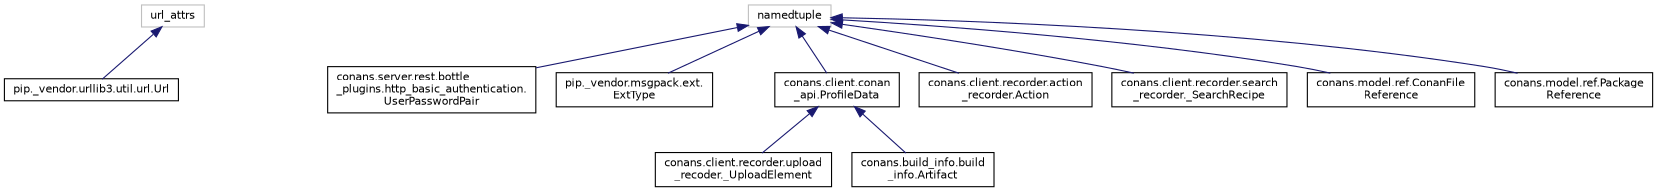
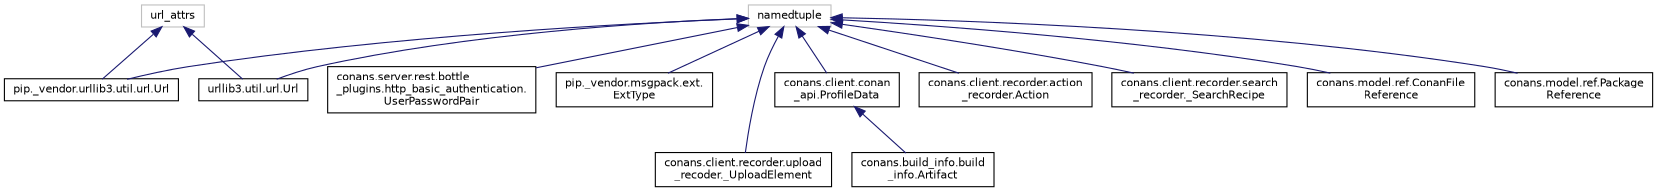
none -> (431, 38)
none -> (253, 90)
(786, 133) -> (757, 93)
